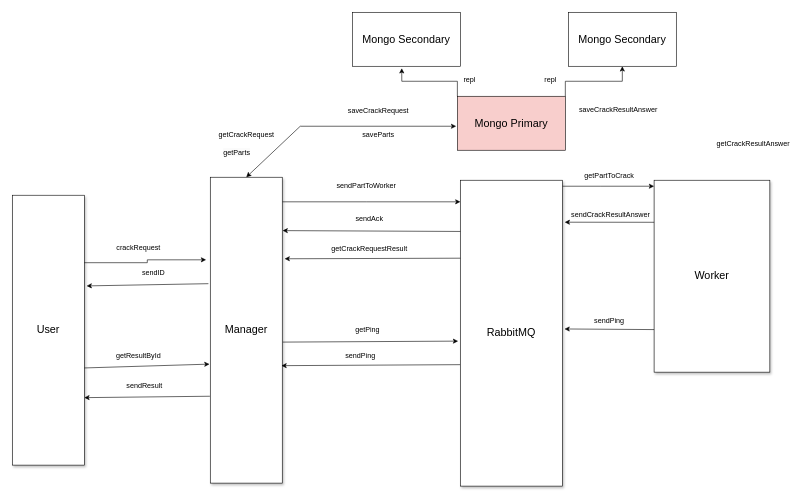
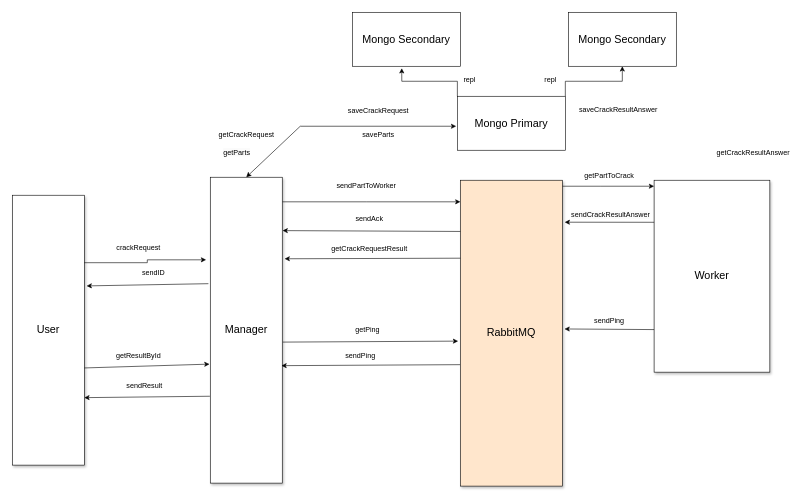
(512, 123) -> (512, 123)
(753, 144) -> (753, 153)
(512, 333) -> (512, 333)
